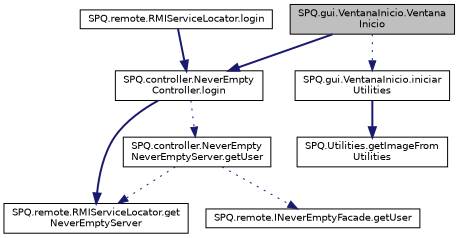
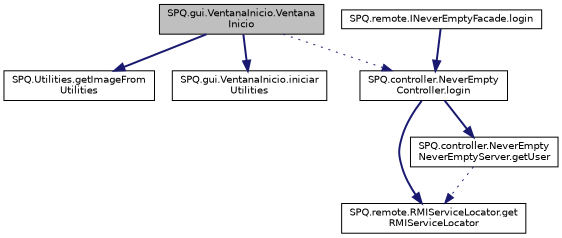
(176, 19) -> (442, 19)
(372, 47) -> (245, 48)
(286, 51) -> (333, 51)
(192, 114) -> (456, 115)
(372, 114) -> (165, 51)
(96, 218) -> (434, 218)
(313, 218) -> none
